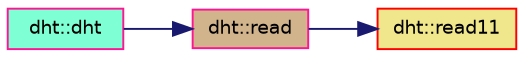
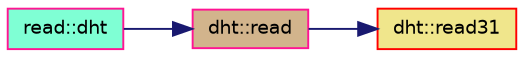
(65, 29) -> (65, 29)
(447, 29) -> (447, 29)
